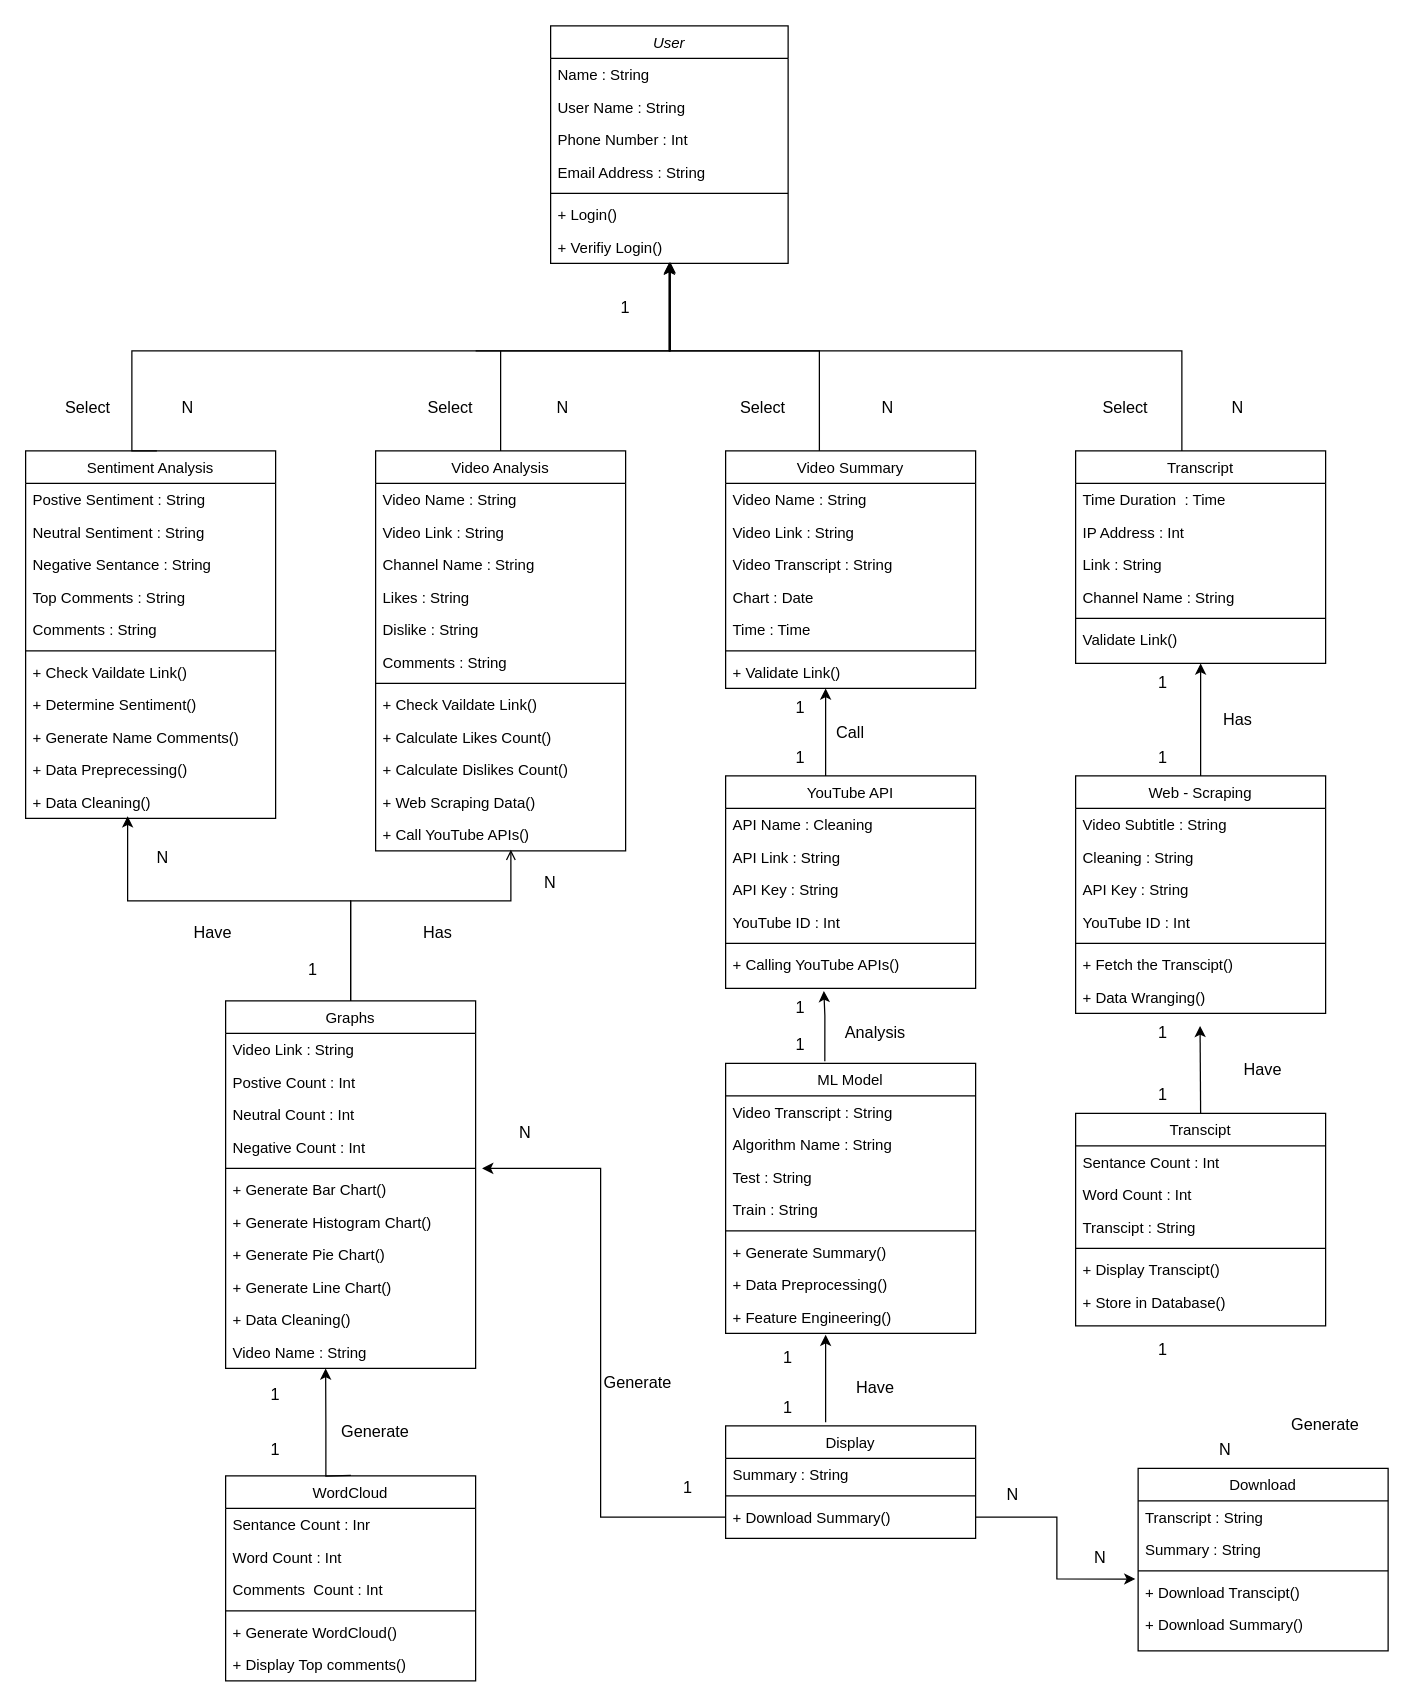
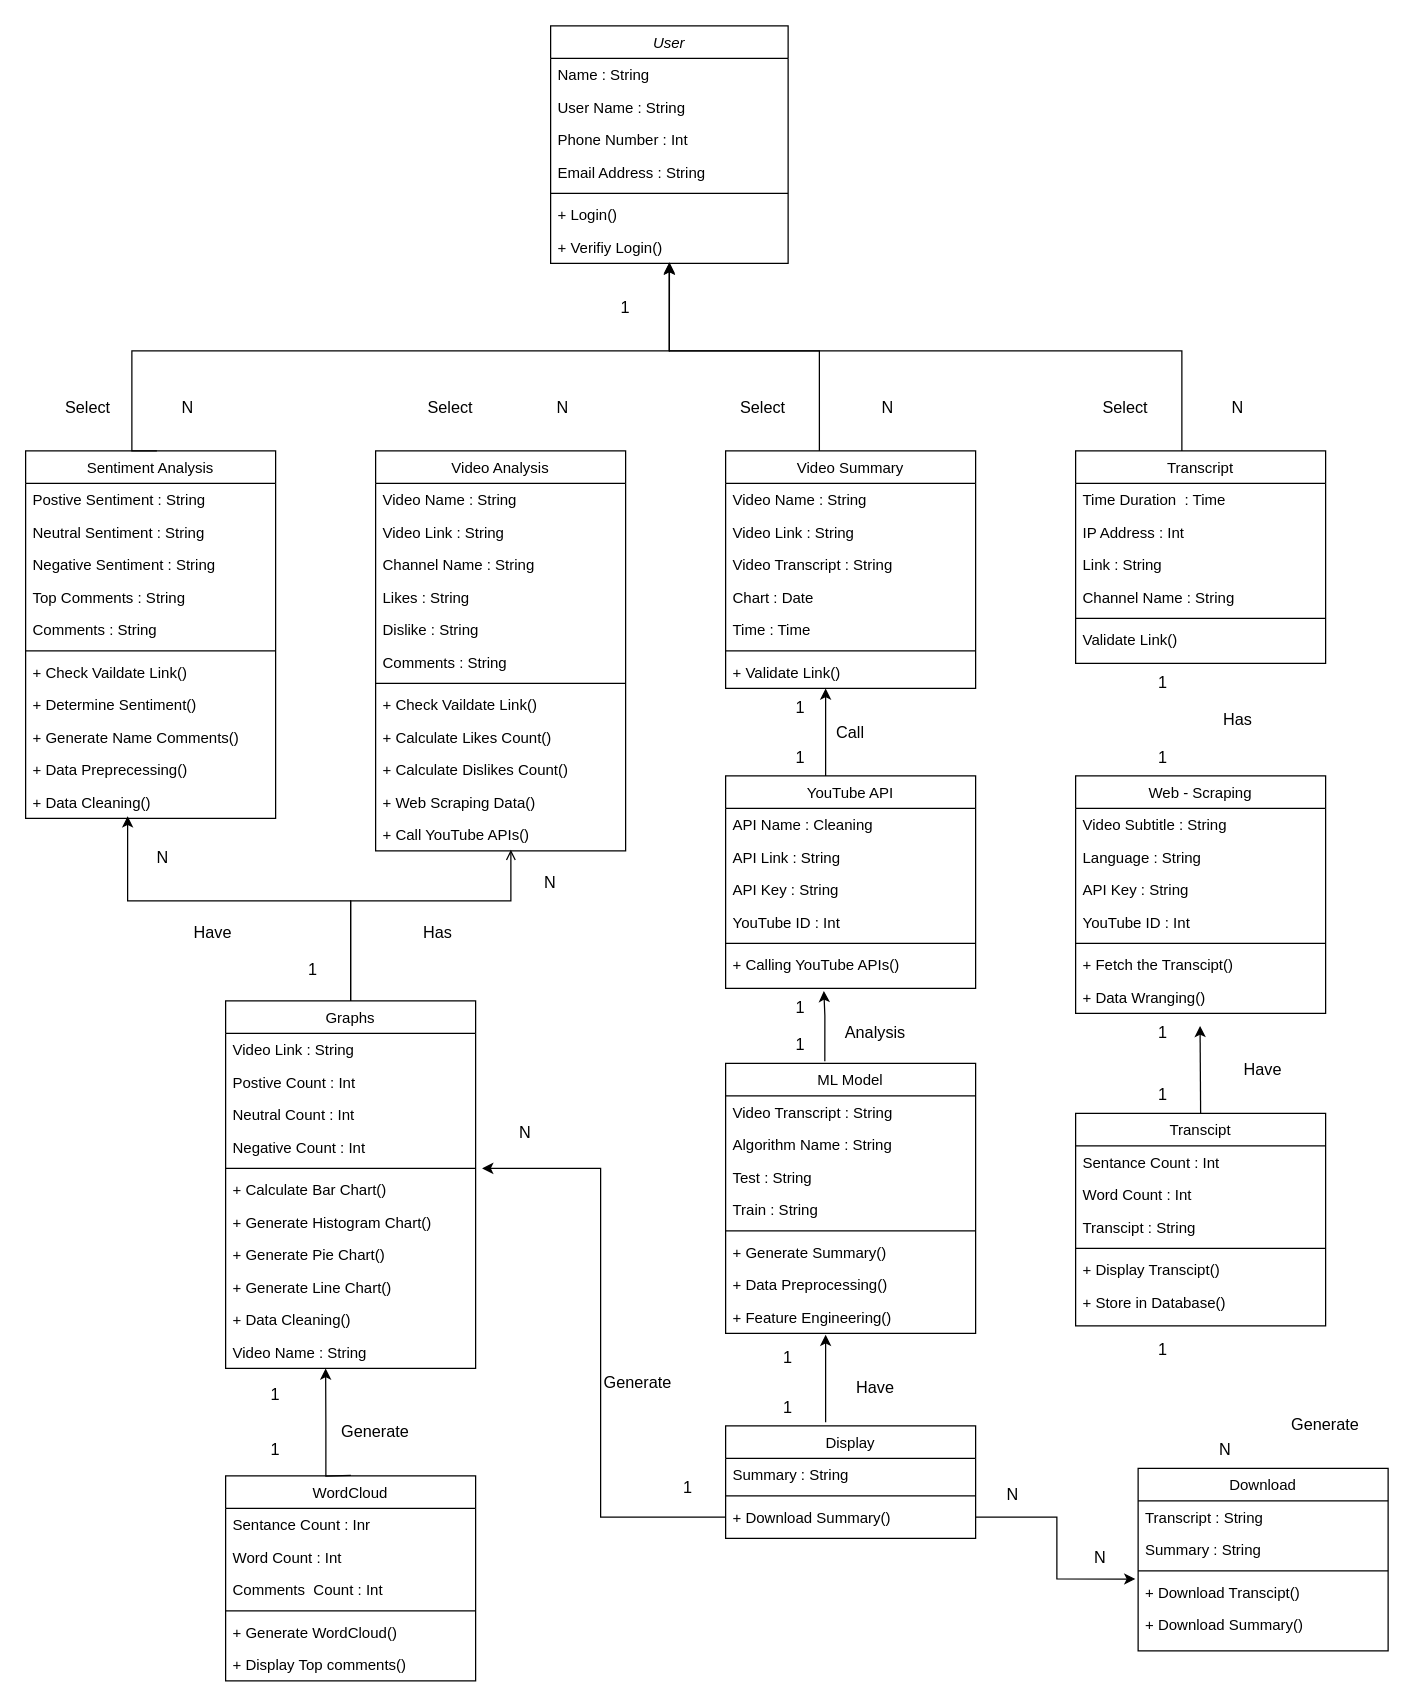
(501, 402) -> none
(130, 565) -> (132, 565)
(1201, 723) -> none
(1142, 858) -> (1146, 858)
(319, 1190) -> (319, 1190)
